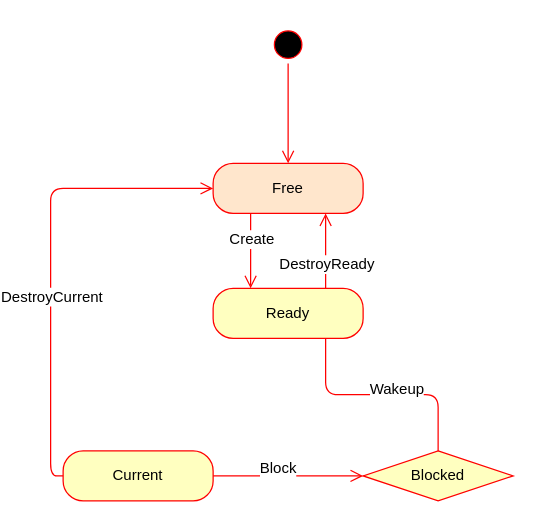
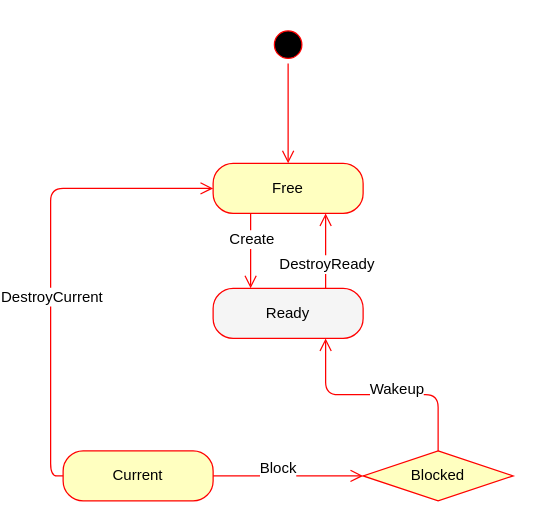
(288, 188) -> (288, 188)
(288, 313) -> (288, 313)
(326, 344) -> (326, 345)
